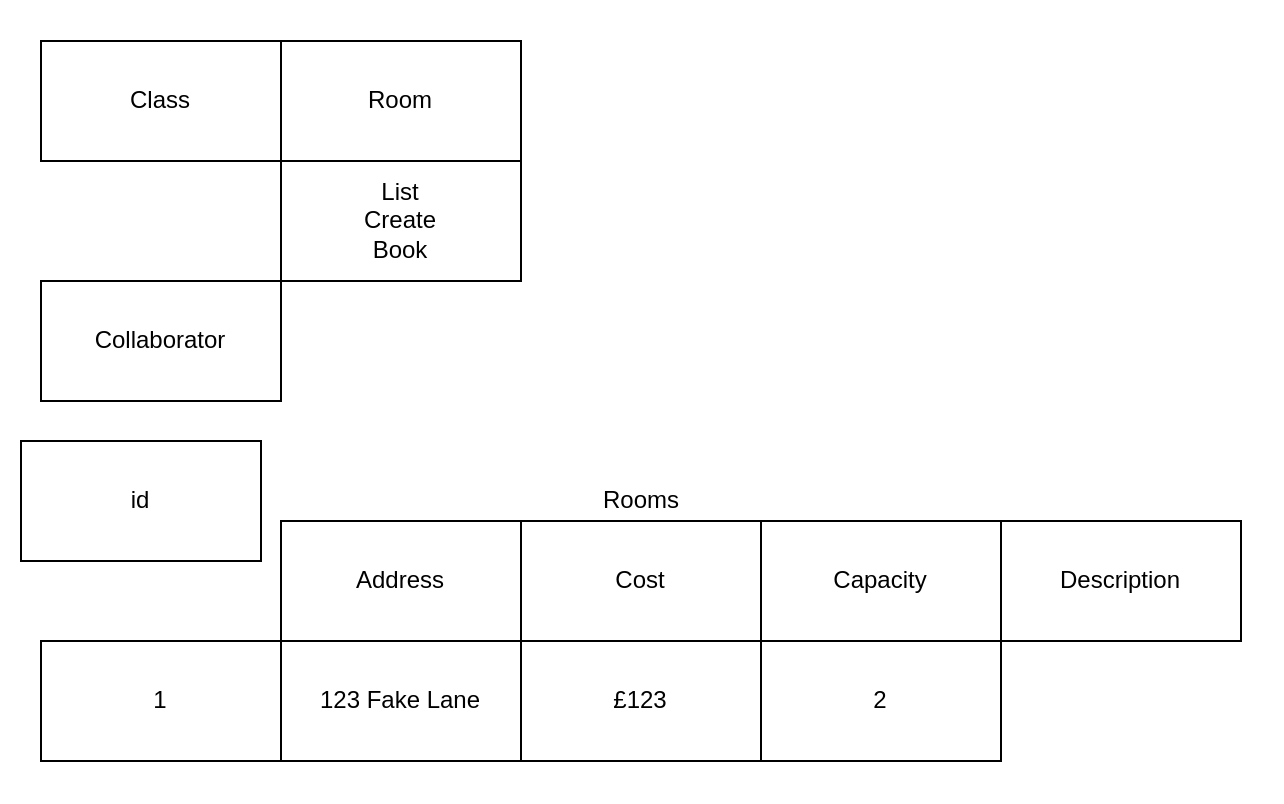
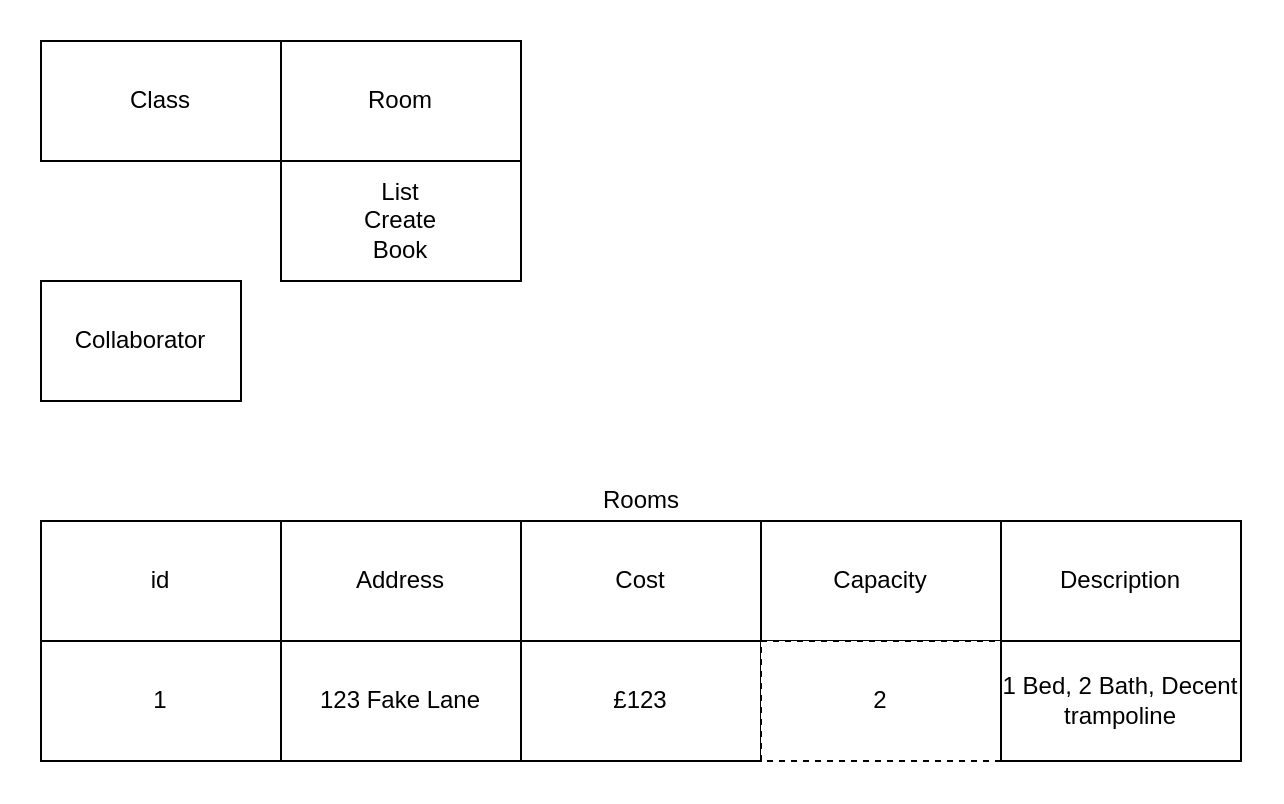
(161, 341) -> (141, 341)
(141, 501) -> (161, 581)
(881, 701) -> (881, 701)
none -> (1121, 701)
